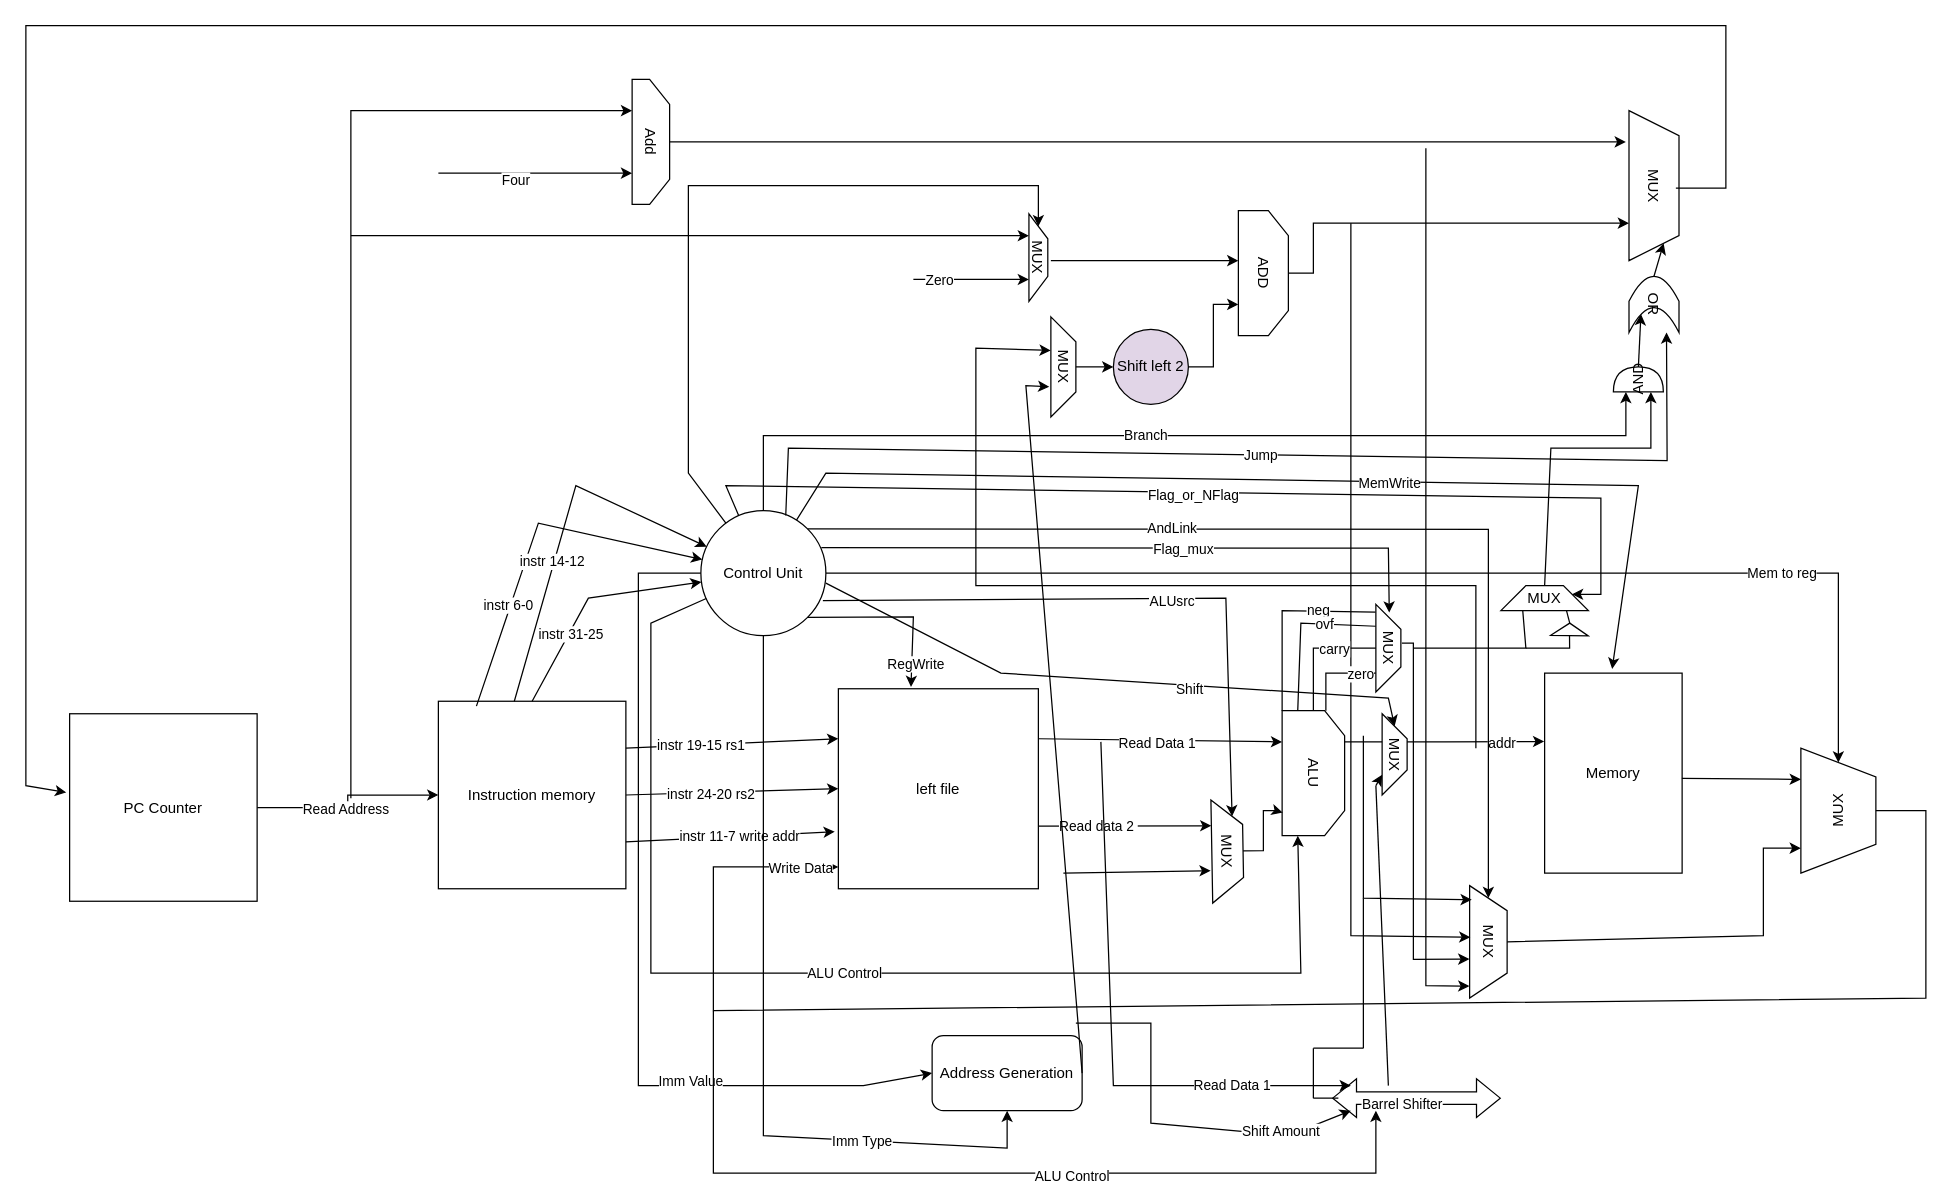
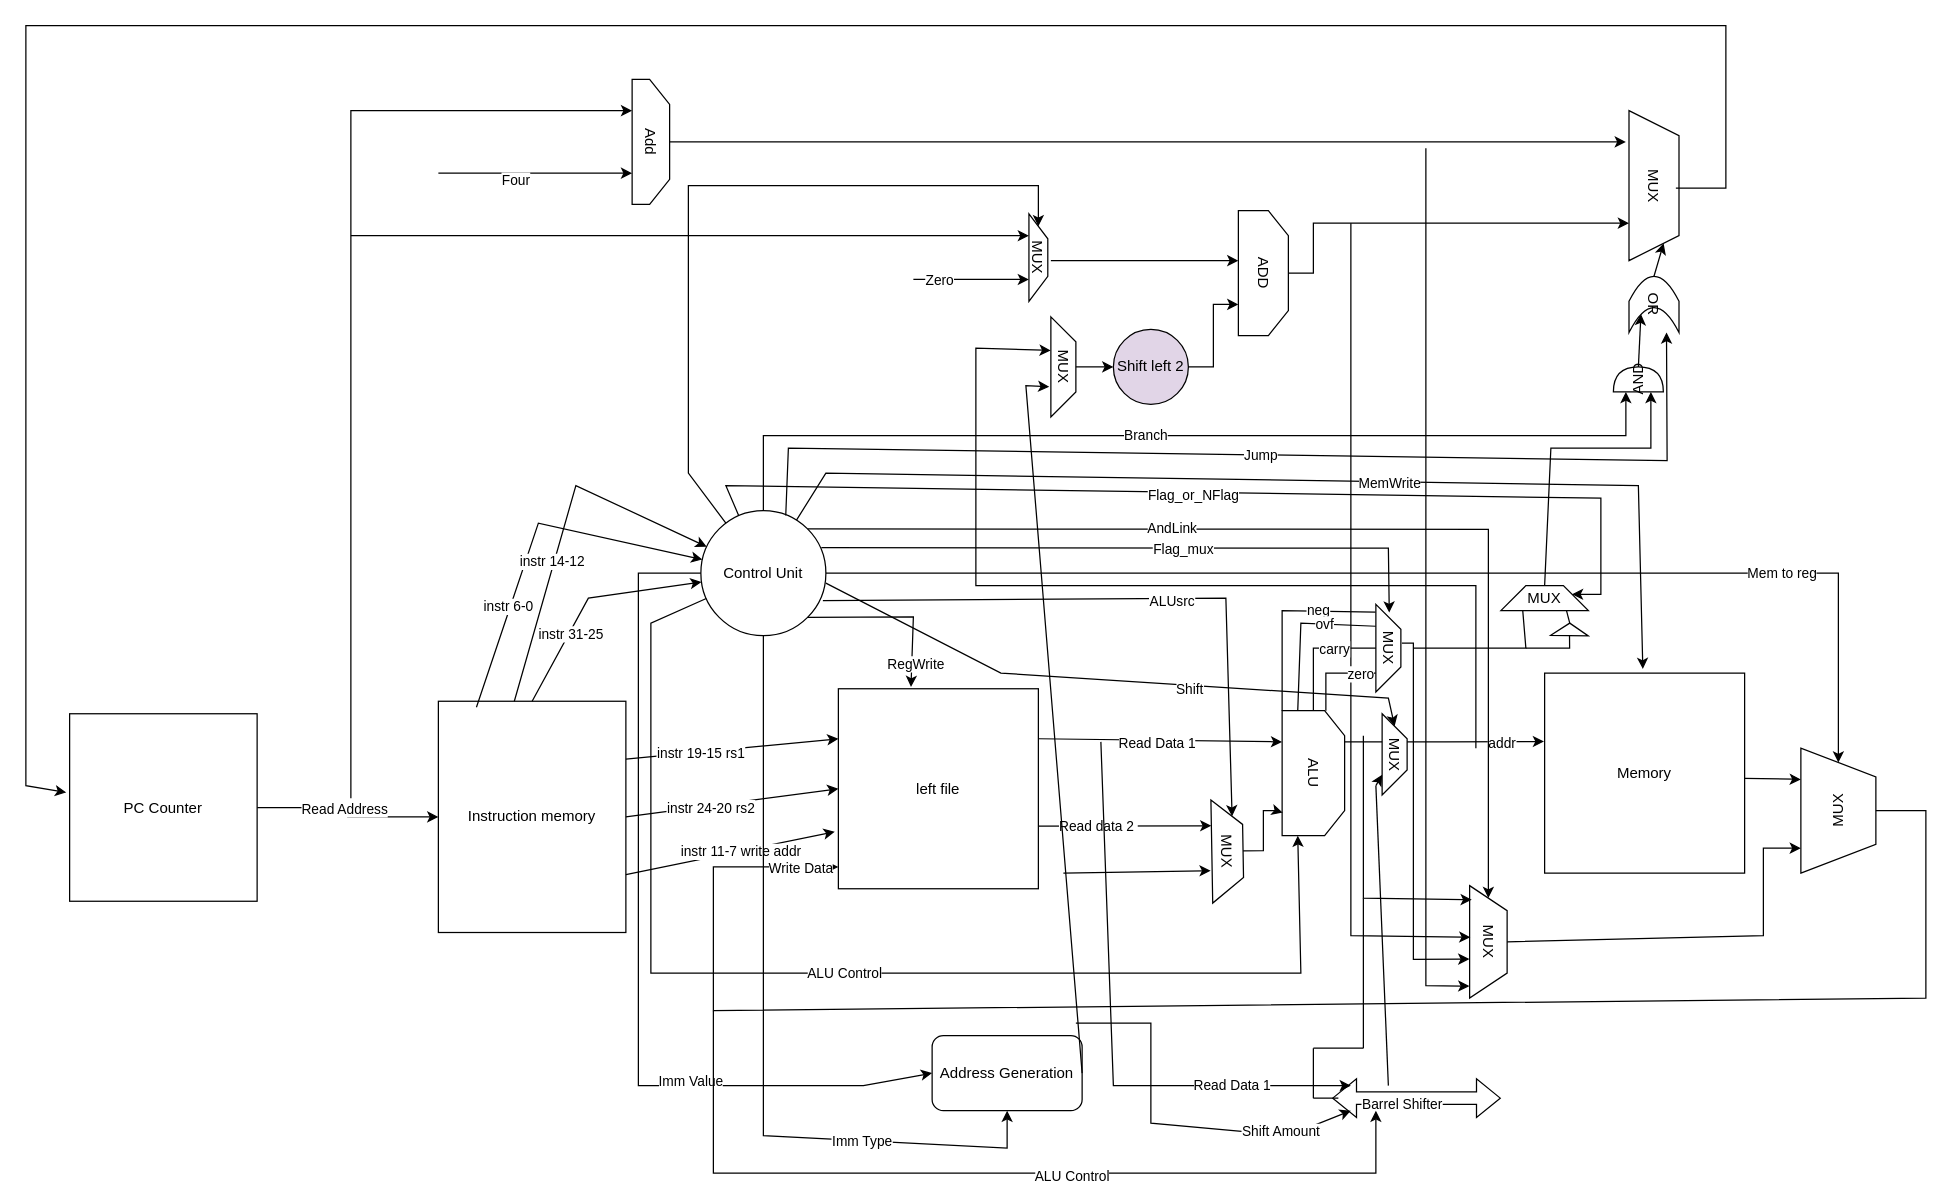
(1613, 773) -> (1644, 773)
(532, 795) -> (532, 817)
